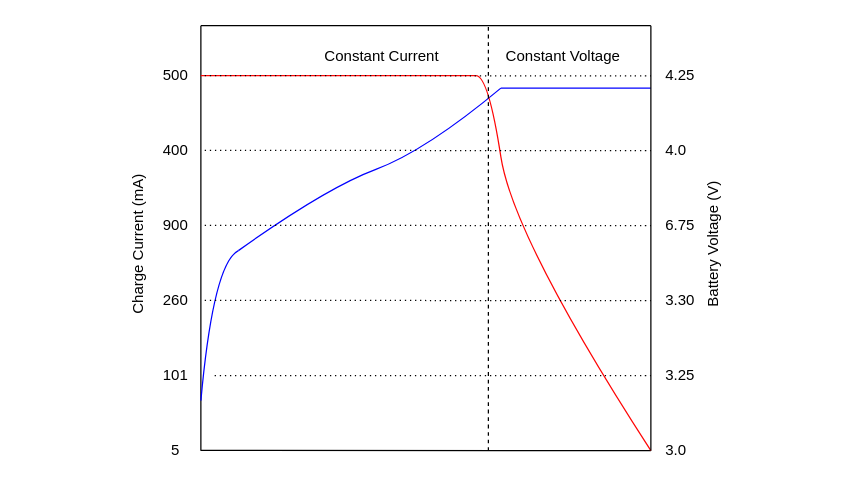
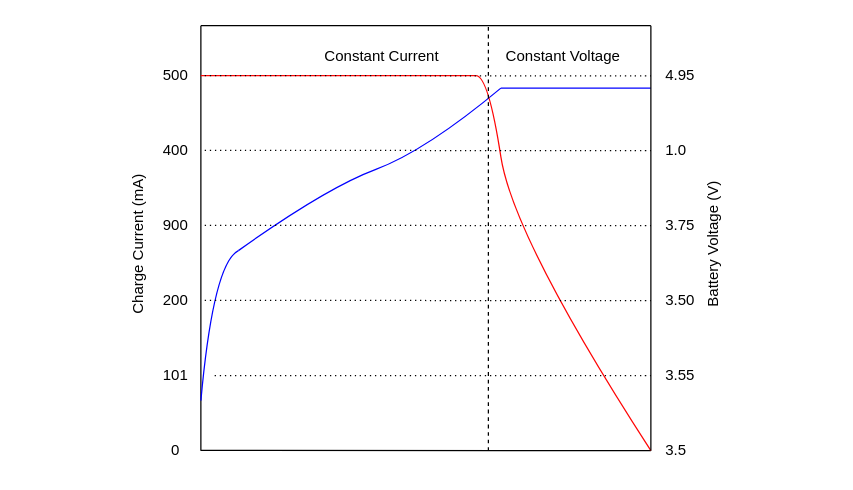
(680, 76) -> (680, 76)
(676, 151) -> (676, 151)
(680, 226) -> (680, 226)
(176, 301) -> (176, 301)
(680, 301) -> (680, 301)
(680, 376) -> (680, 376)
(176, 451) -> (176, 451)
(676, 451) -> (676, 451)
